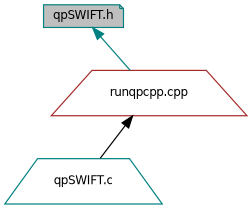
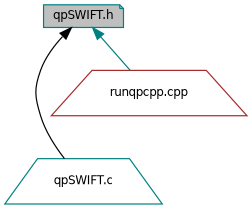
(113, 142) -> (36, 97)
